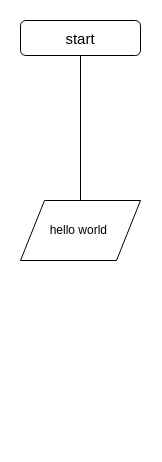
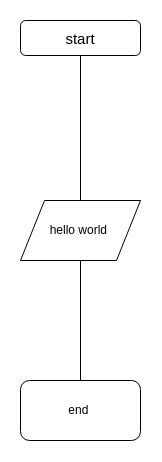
none -> (81, 321)
none -> (81, 411)
